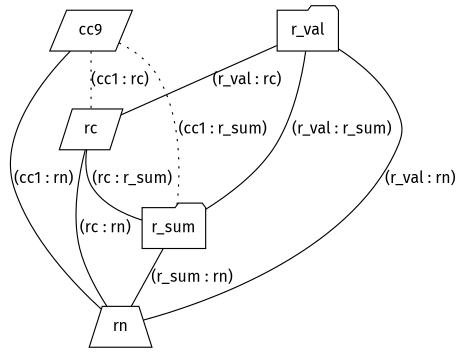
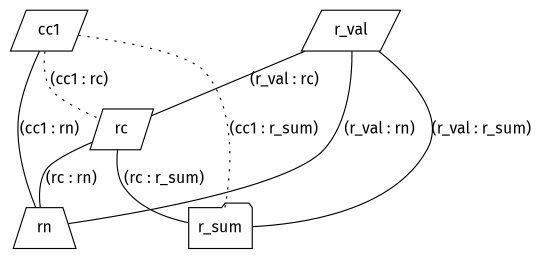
(91, 31) -> (49, 31)
(308, 31) -> (351, 31)
(147, 277) -> none
